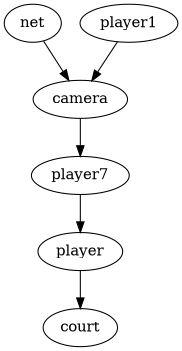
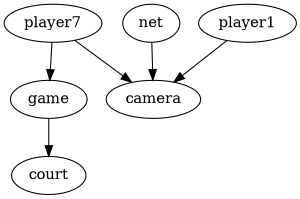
(80, 132) -> (99, 58)
(80, 252) -> (49, 99)
